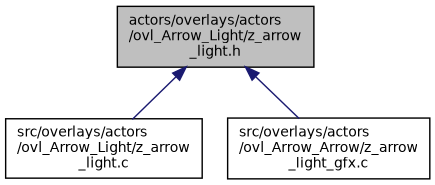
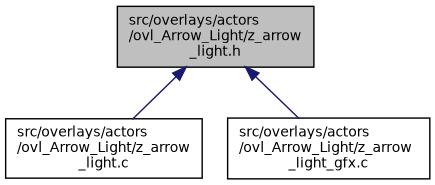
(216, 37) -> (216, 37)
(329, 148) -> (329, 148)
